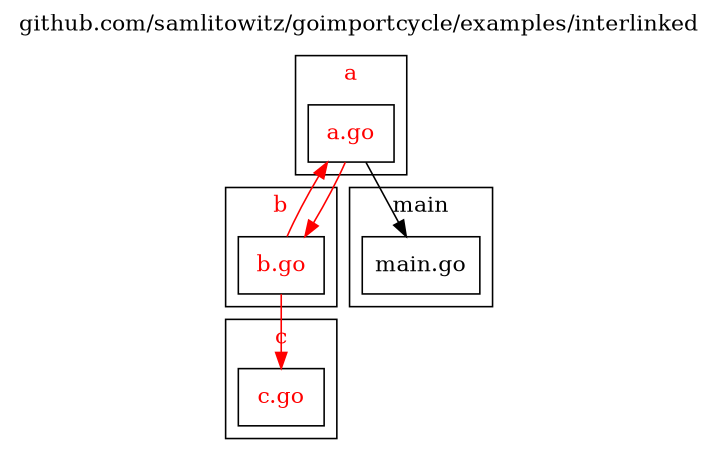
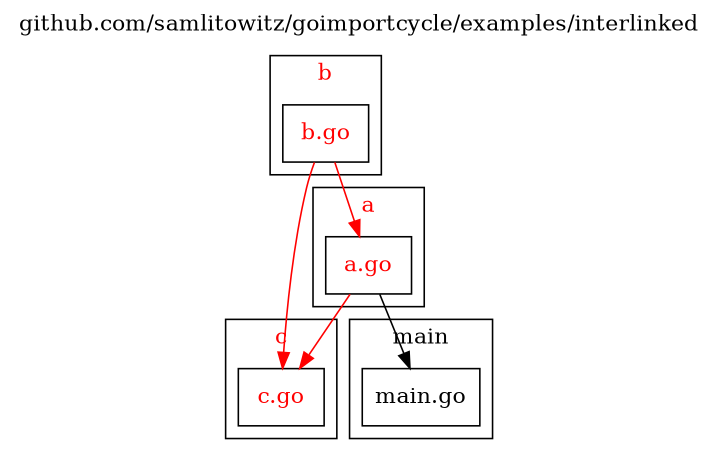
(327, 199) -> (326, 329)
